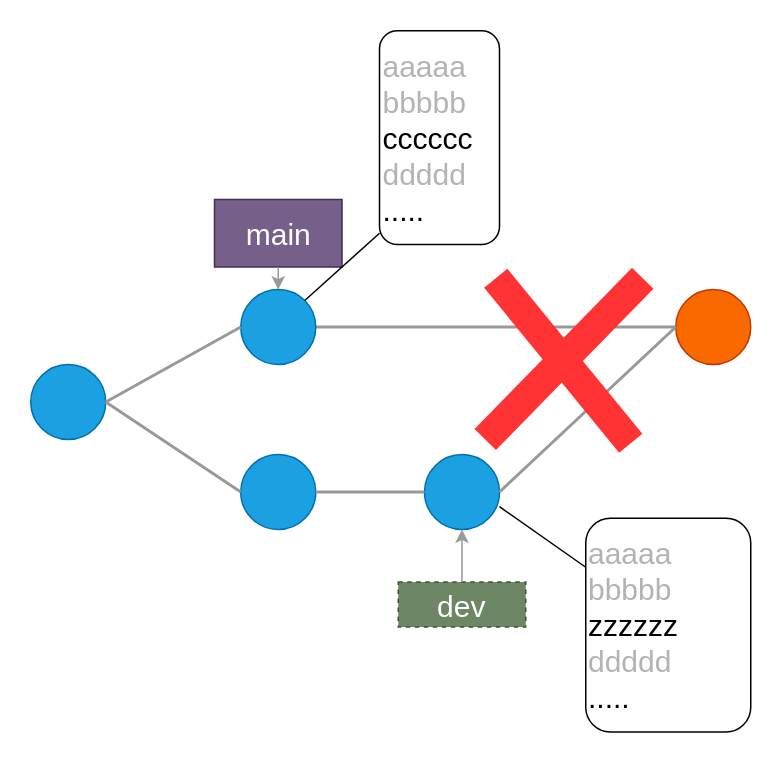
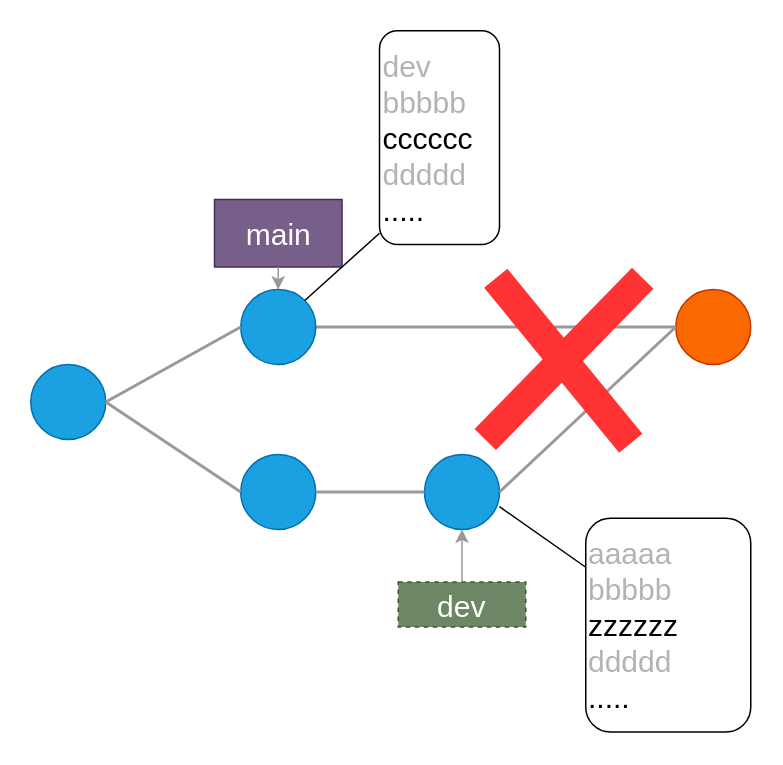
(413, 137) -> (413, 137)
